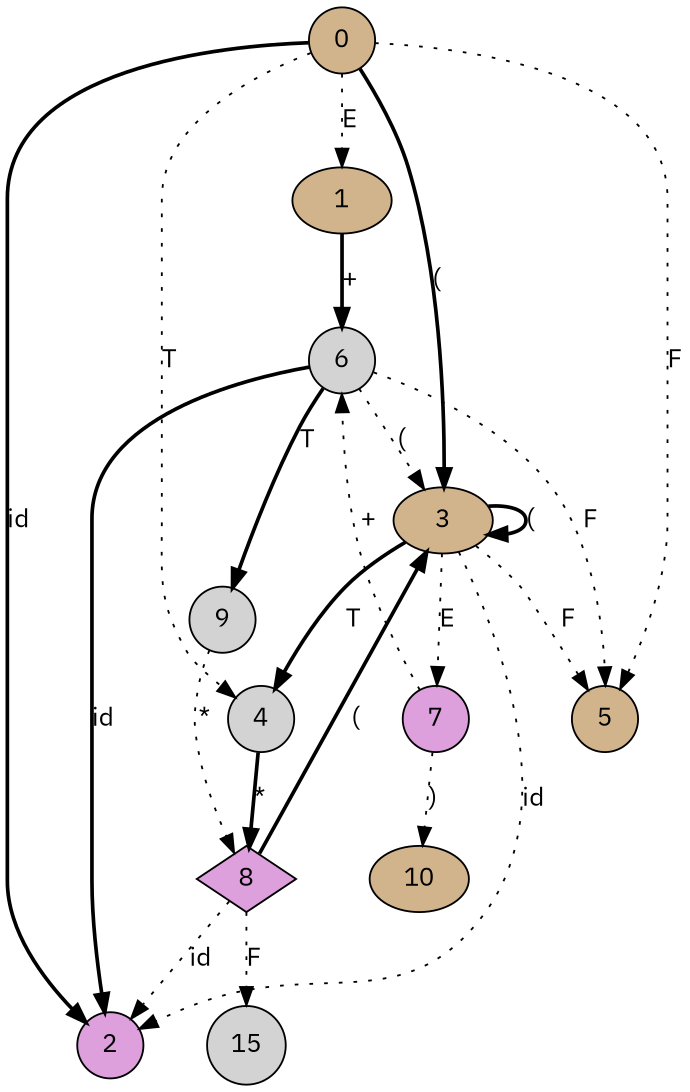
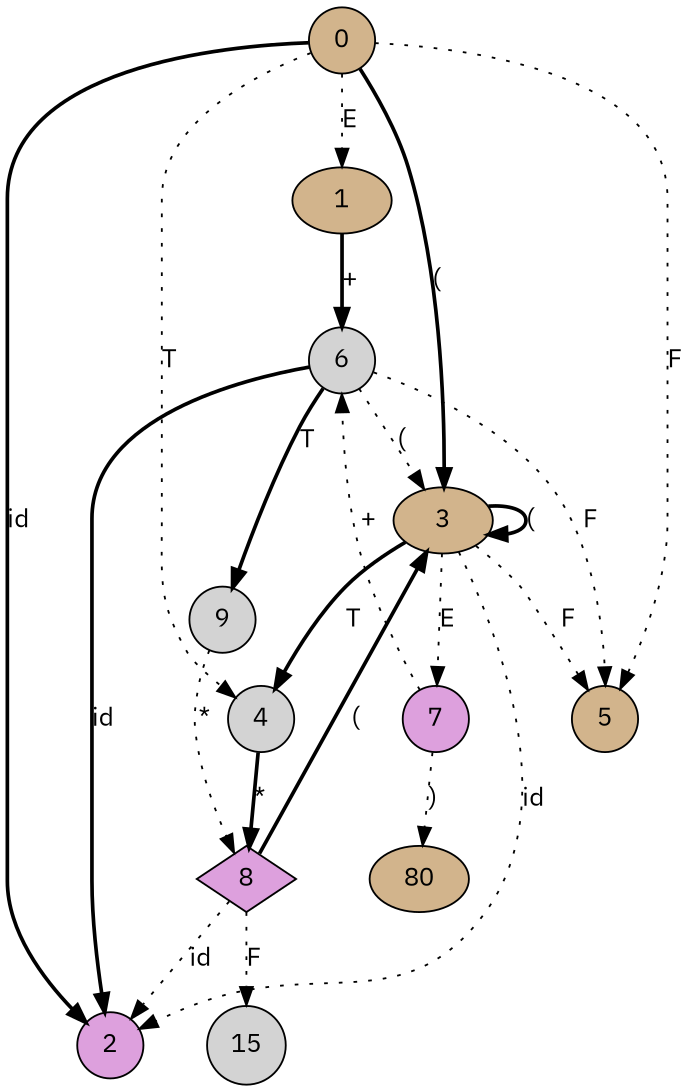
(419, 879) -> (419, 879)
